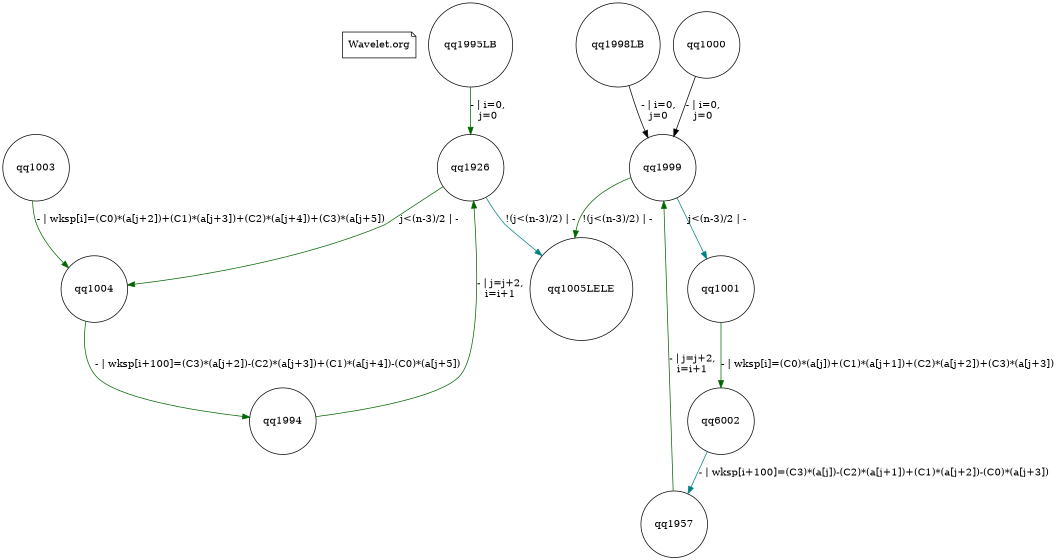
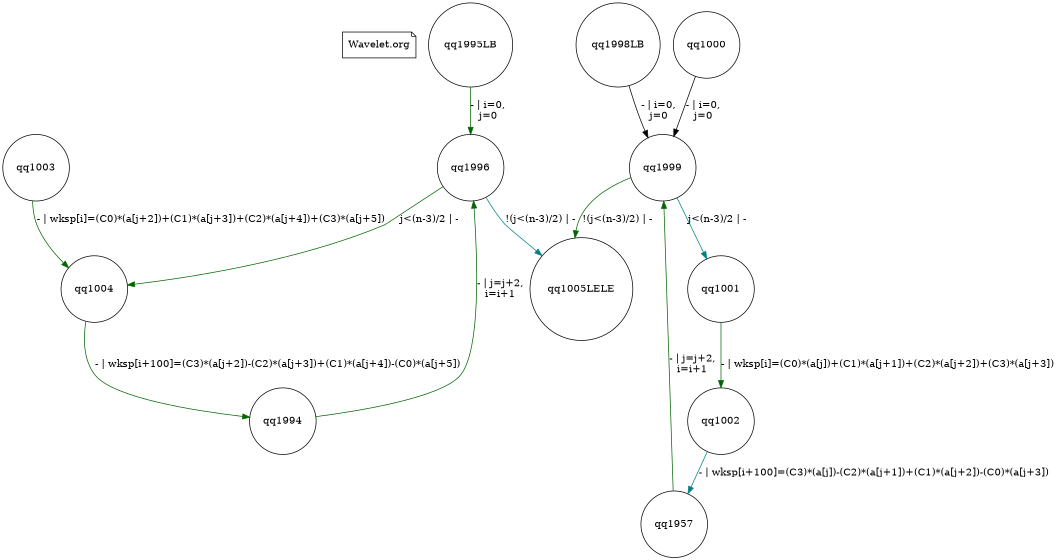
(471, 168) -> (471, 168)
(721, 421) -> (721, 421)
